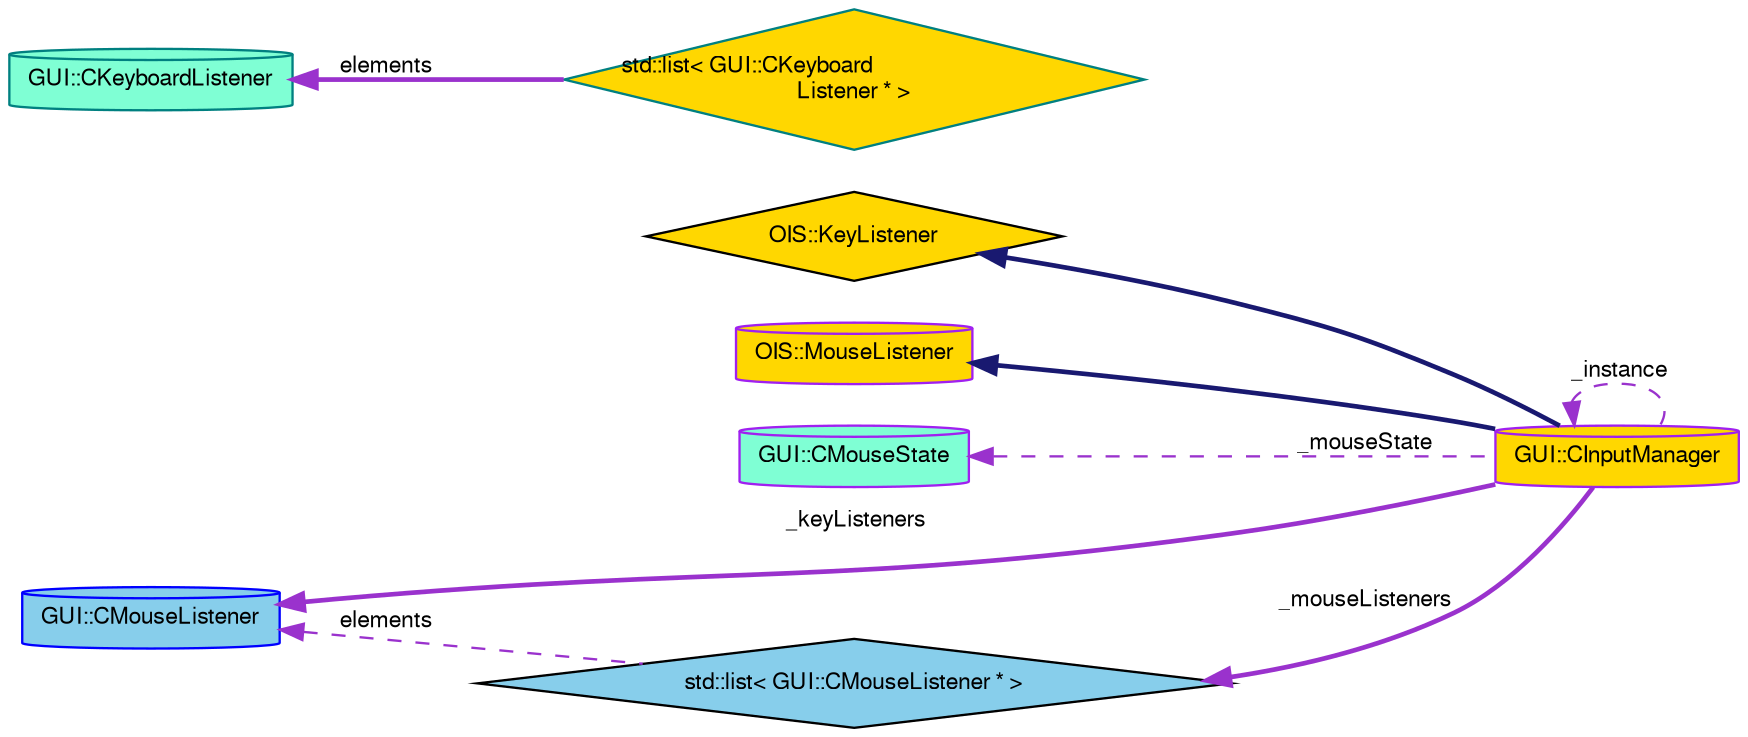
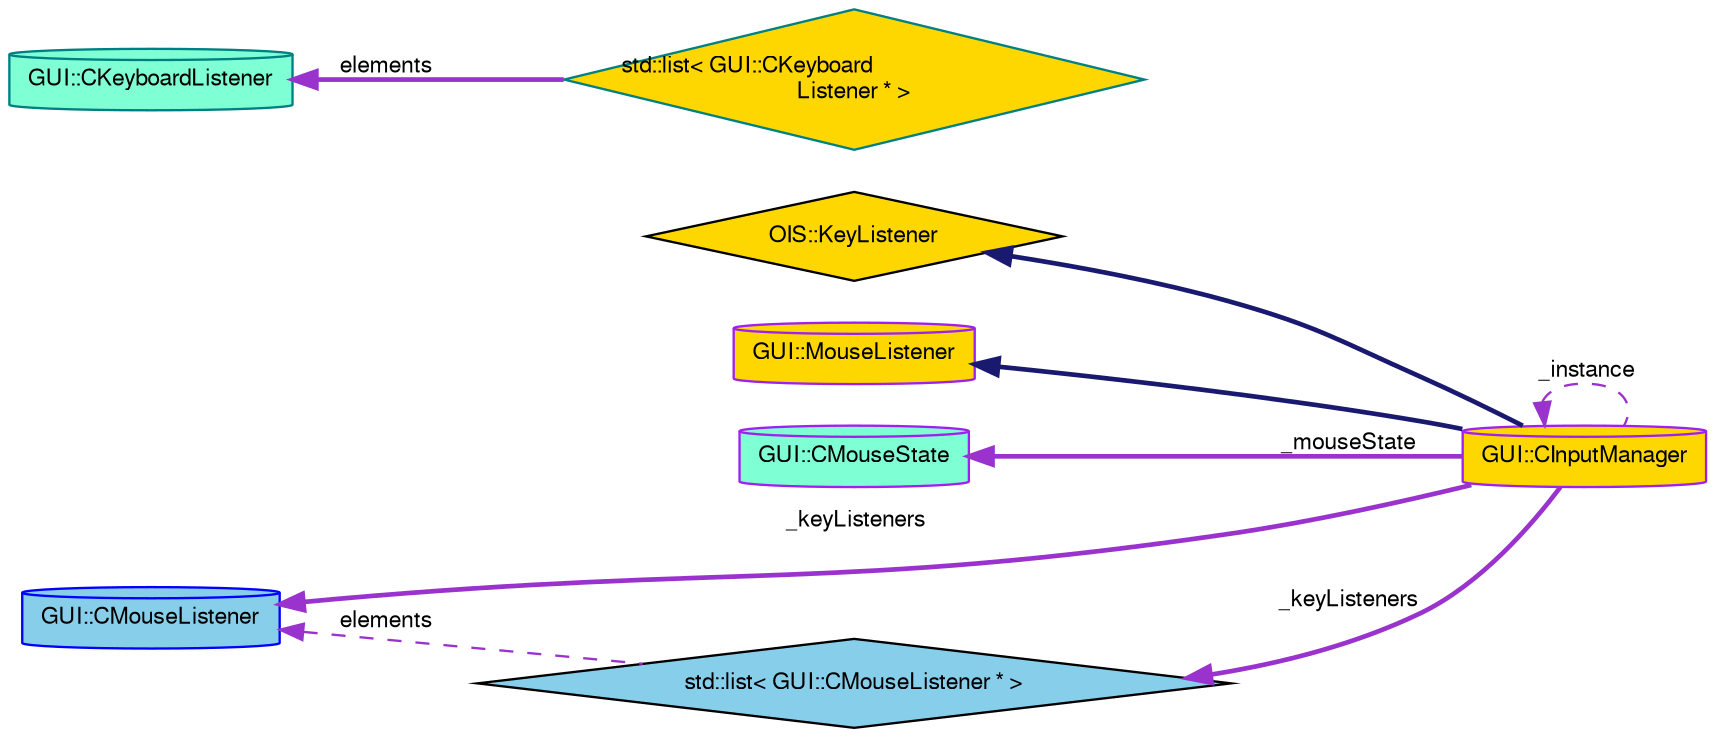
(854, 353) -> (854, 353)
(1244, 456) -> (1228, 456)
(1363, 600) -> (1347, 600)
